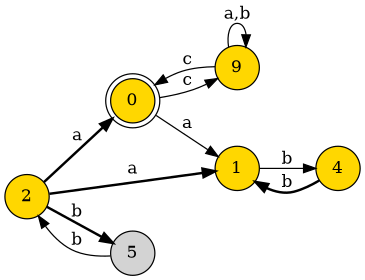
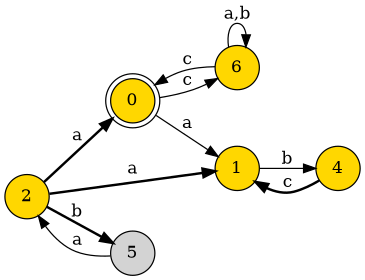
(237, 68) -> (237, 68)
(288, 183) -> (288, 183)
(77, 240) -> (77, 240)
